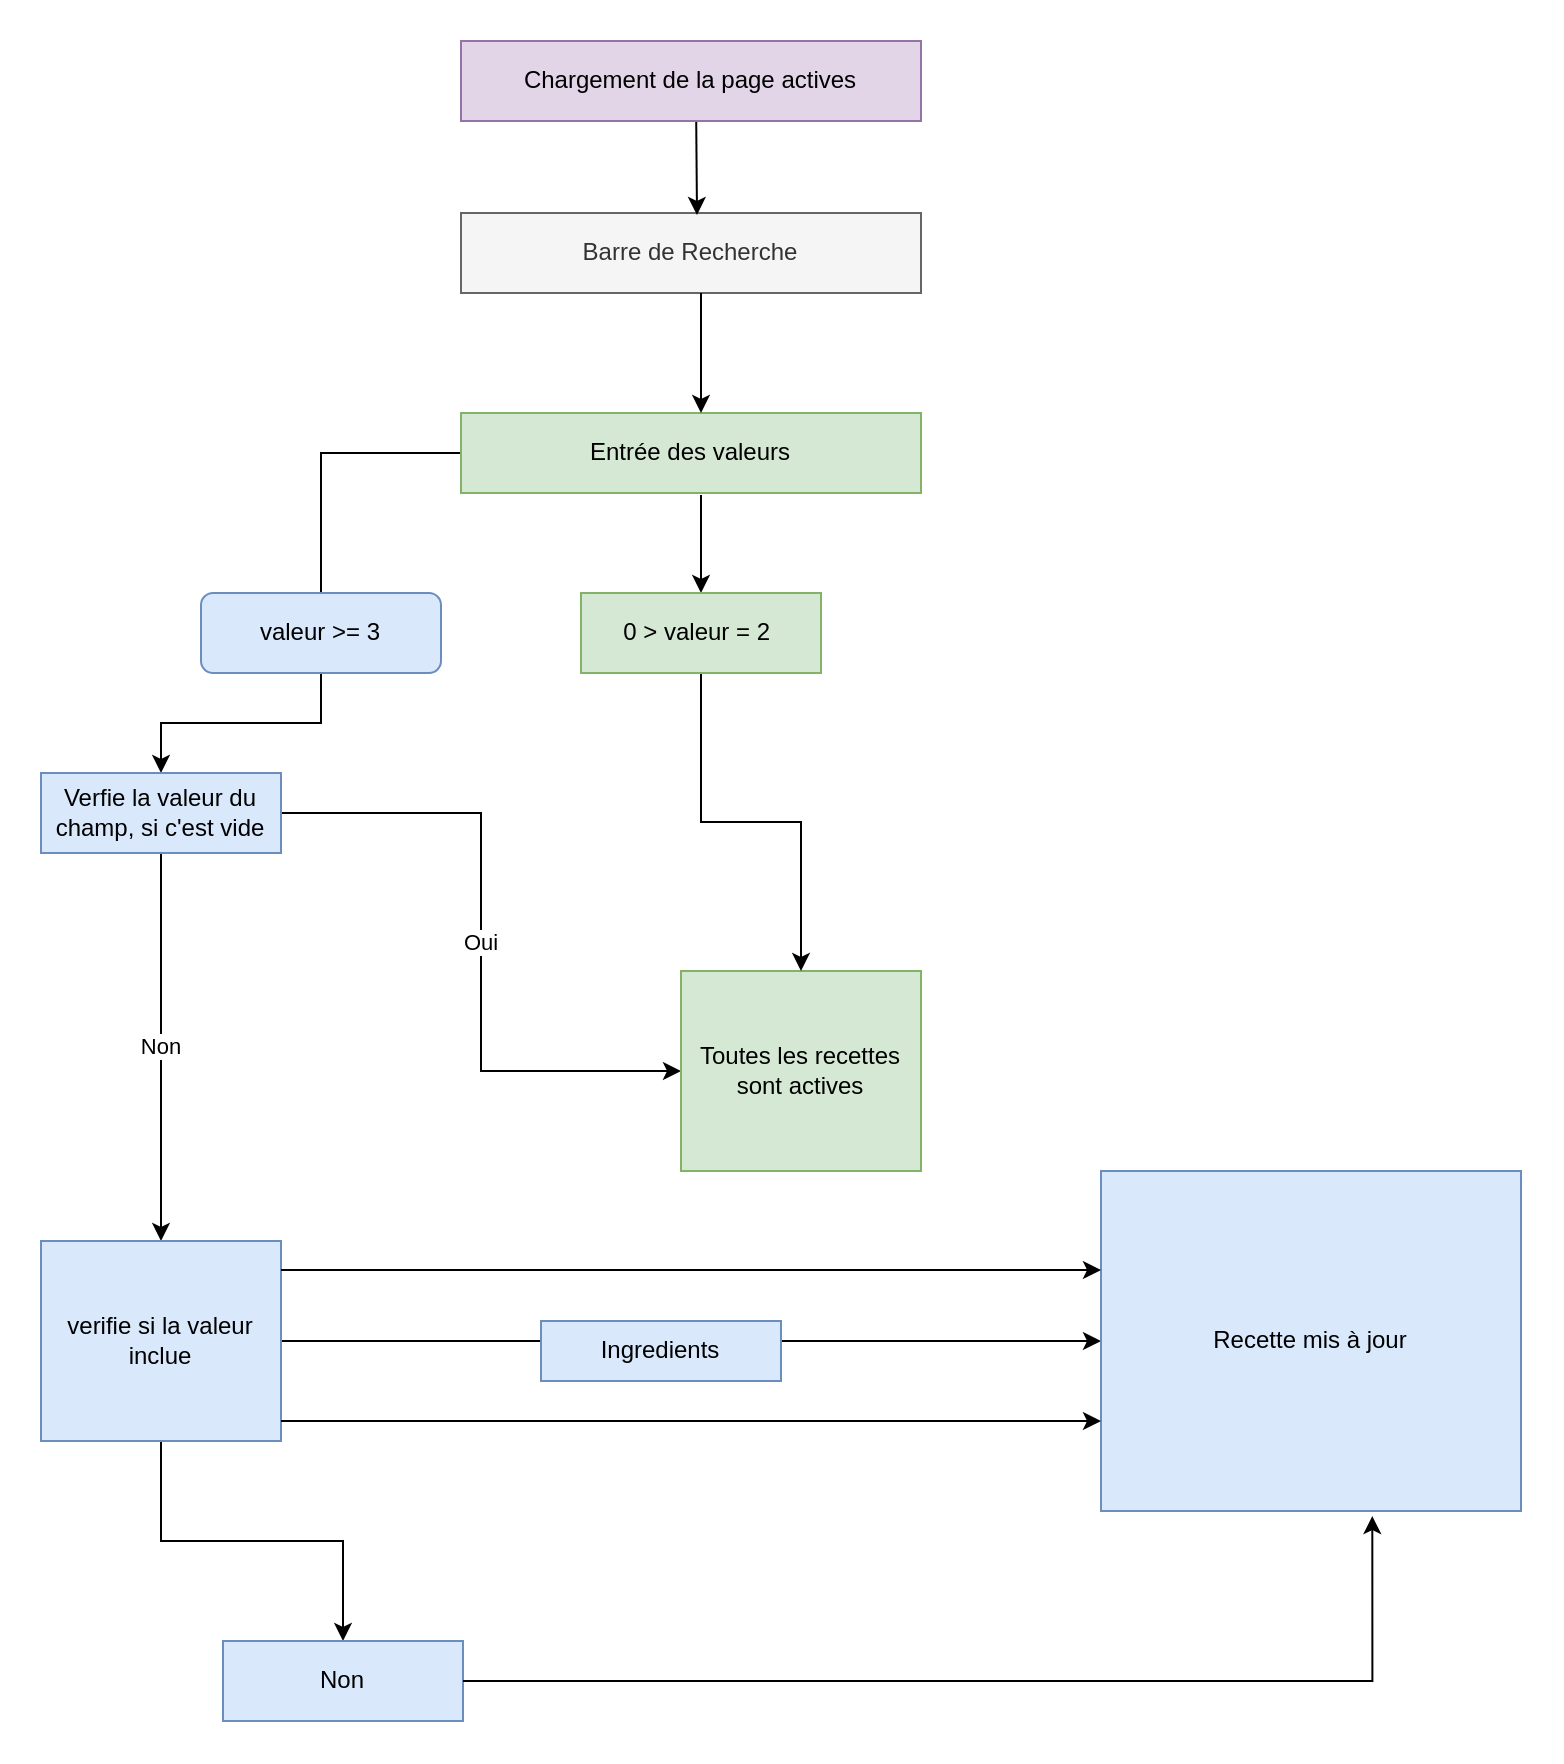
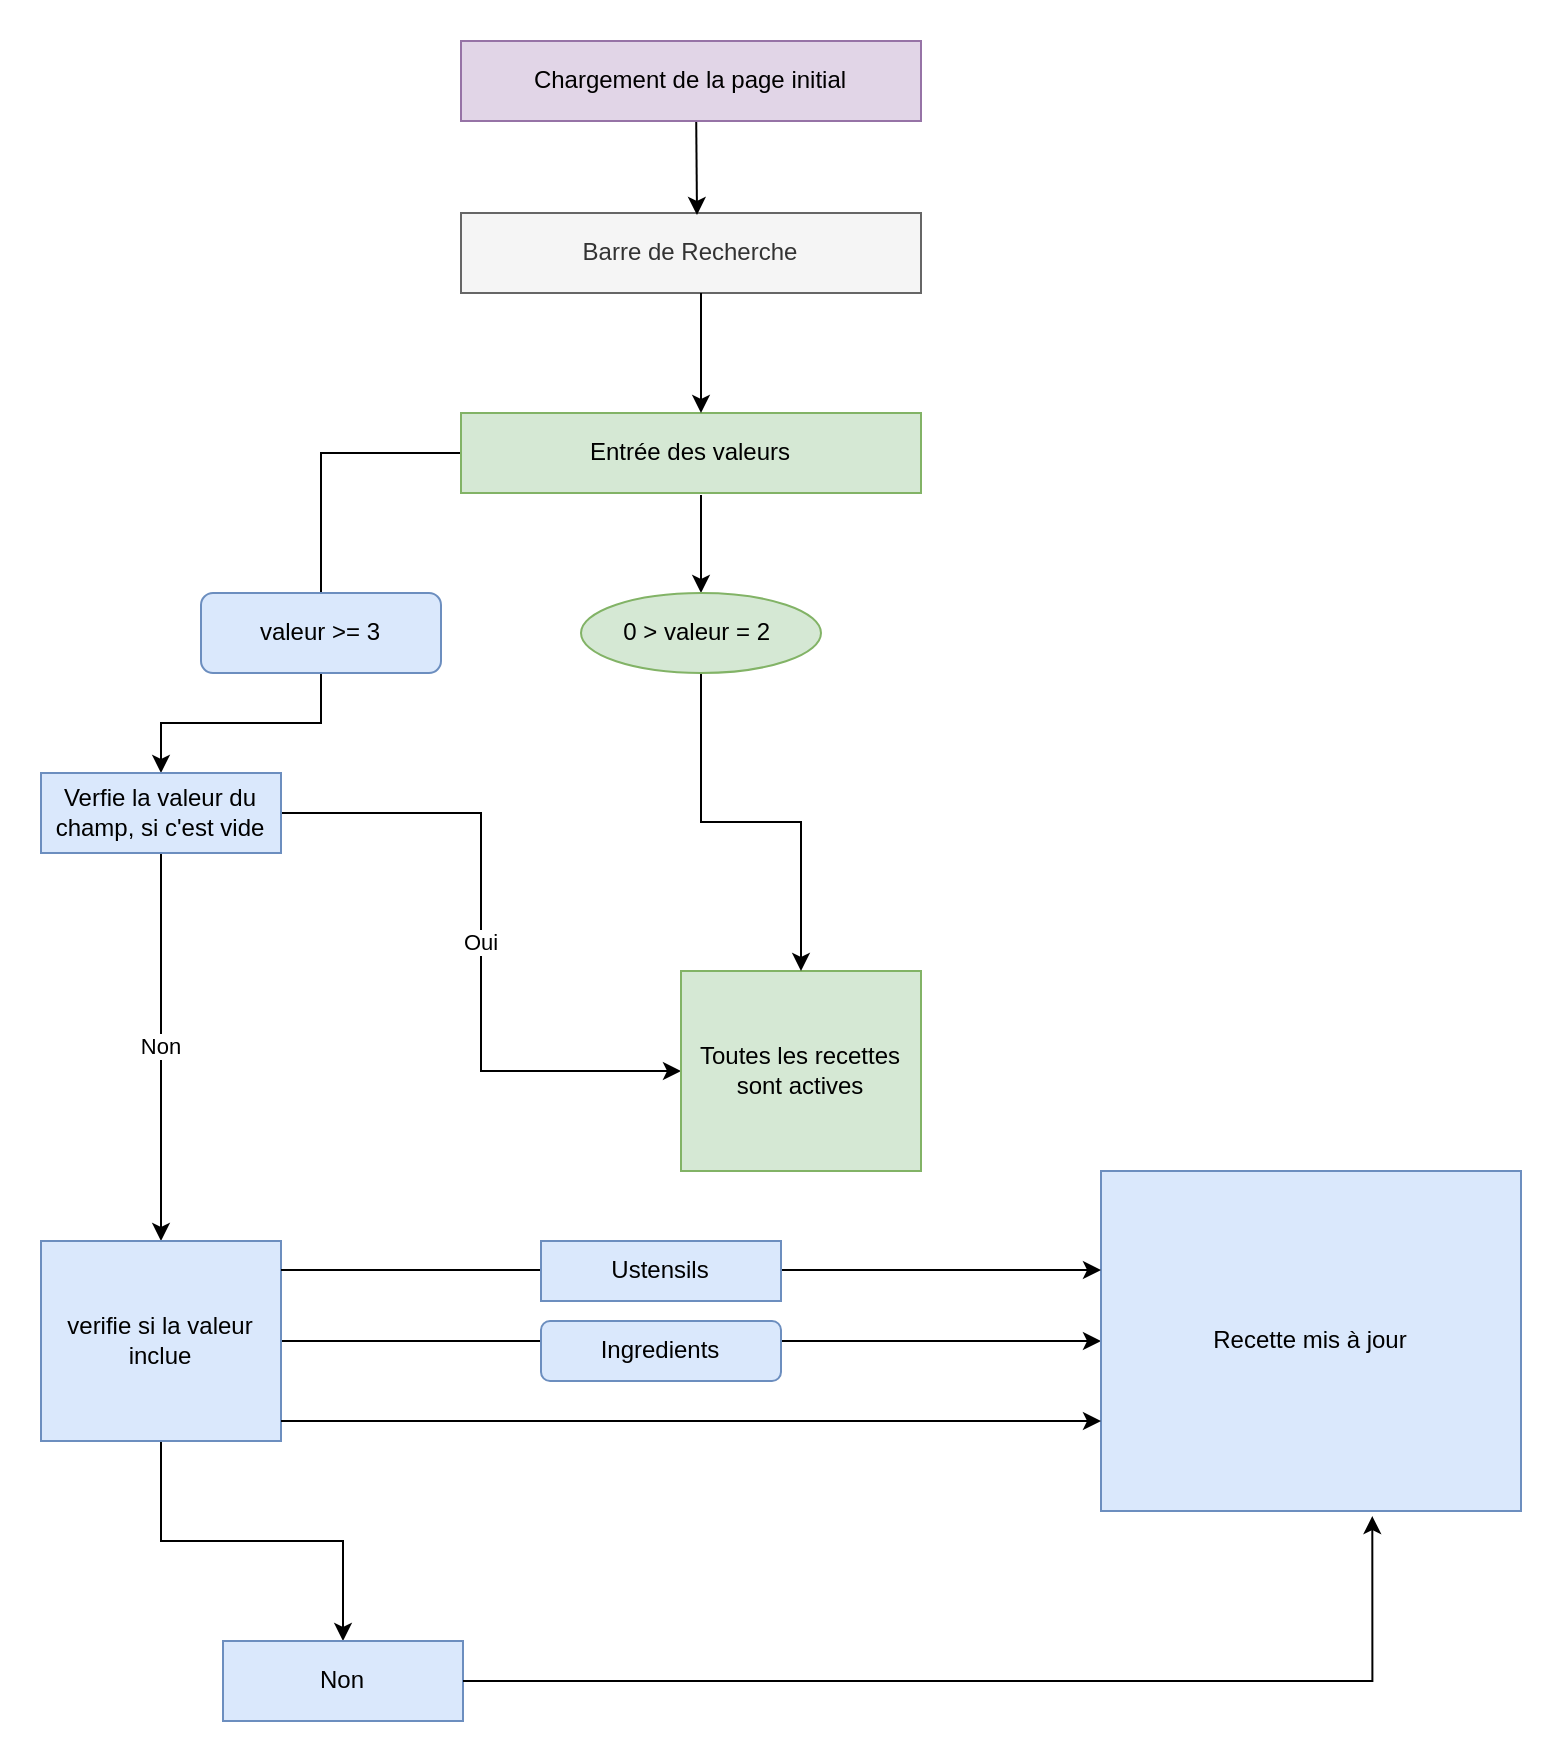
(691, 81) -> (691, 81)
(701, 633) -> (701, 633)
none -> (661, 1271)
(661, 1351) -> (661, 1351)
